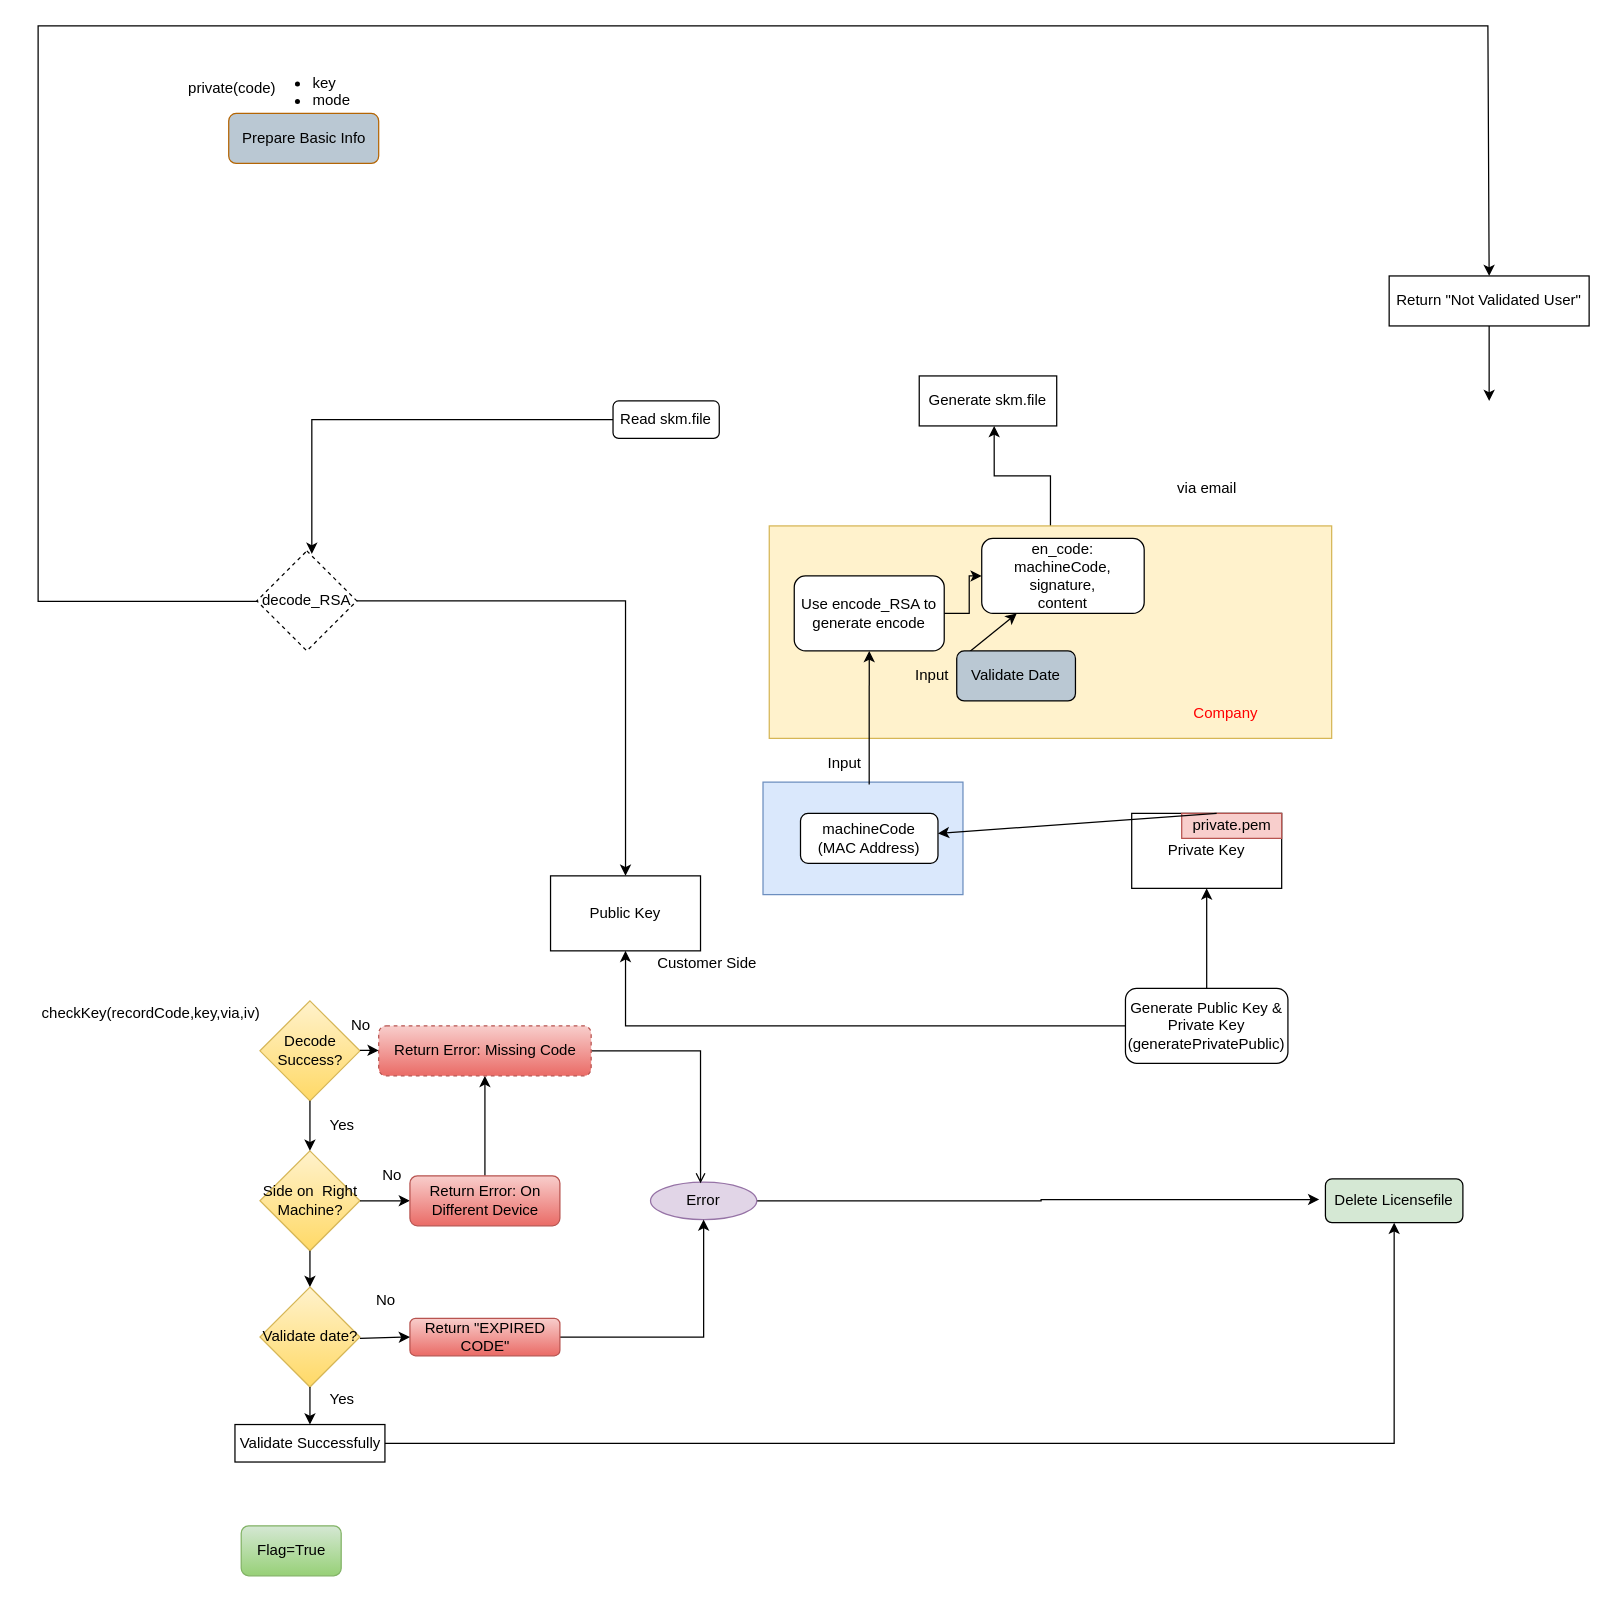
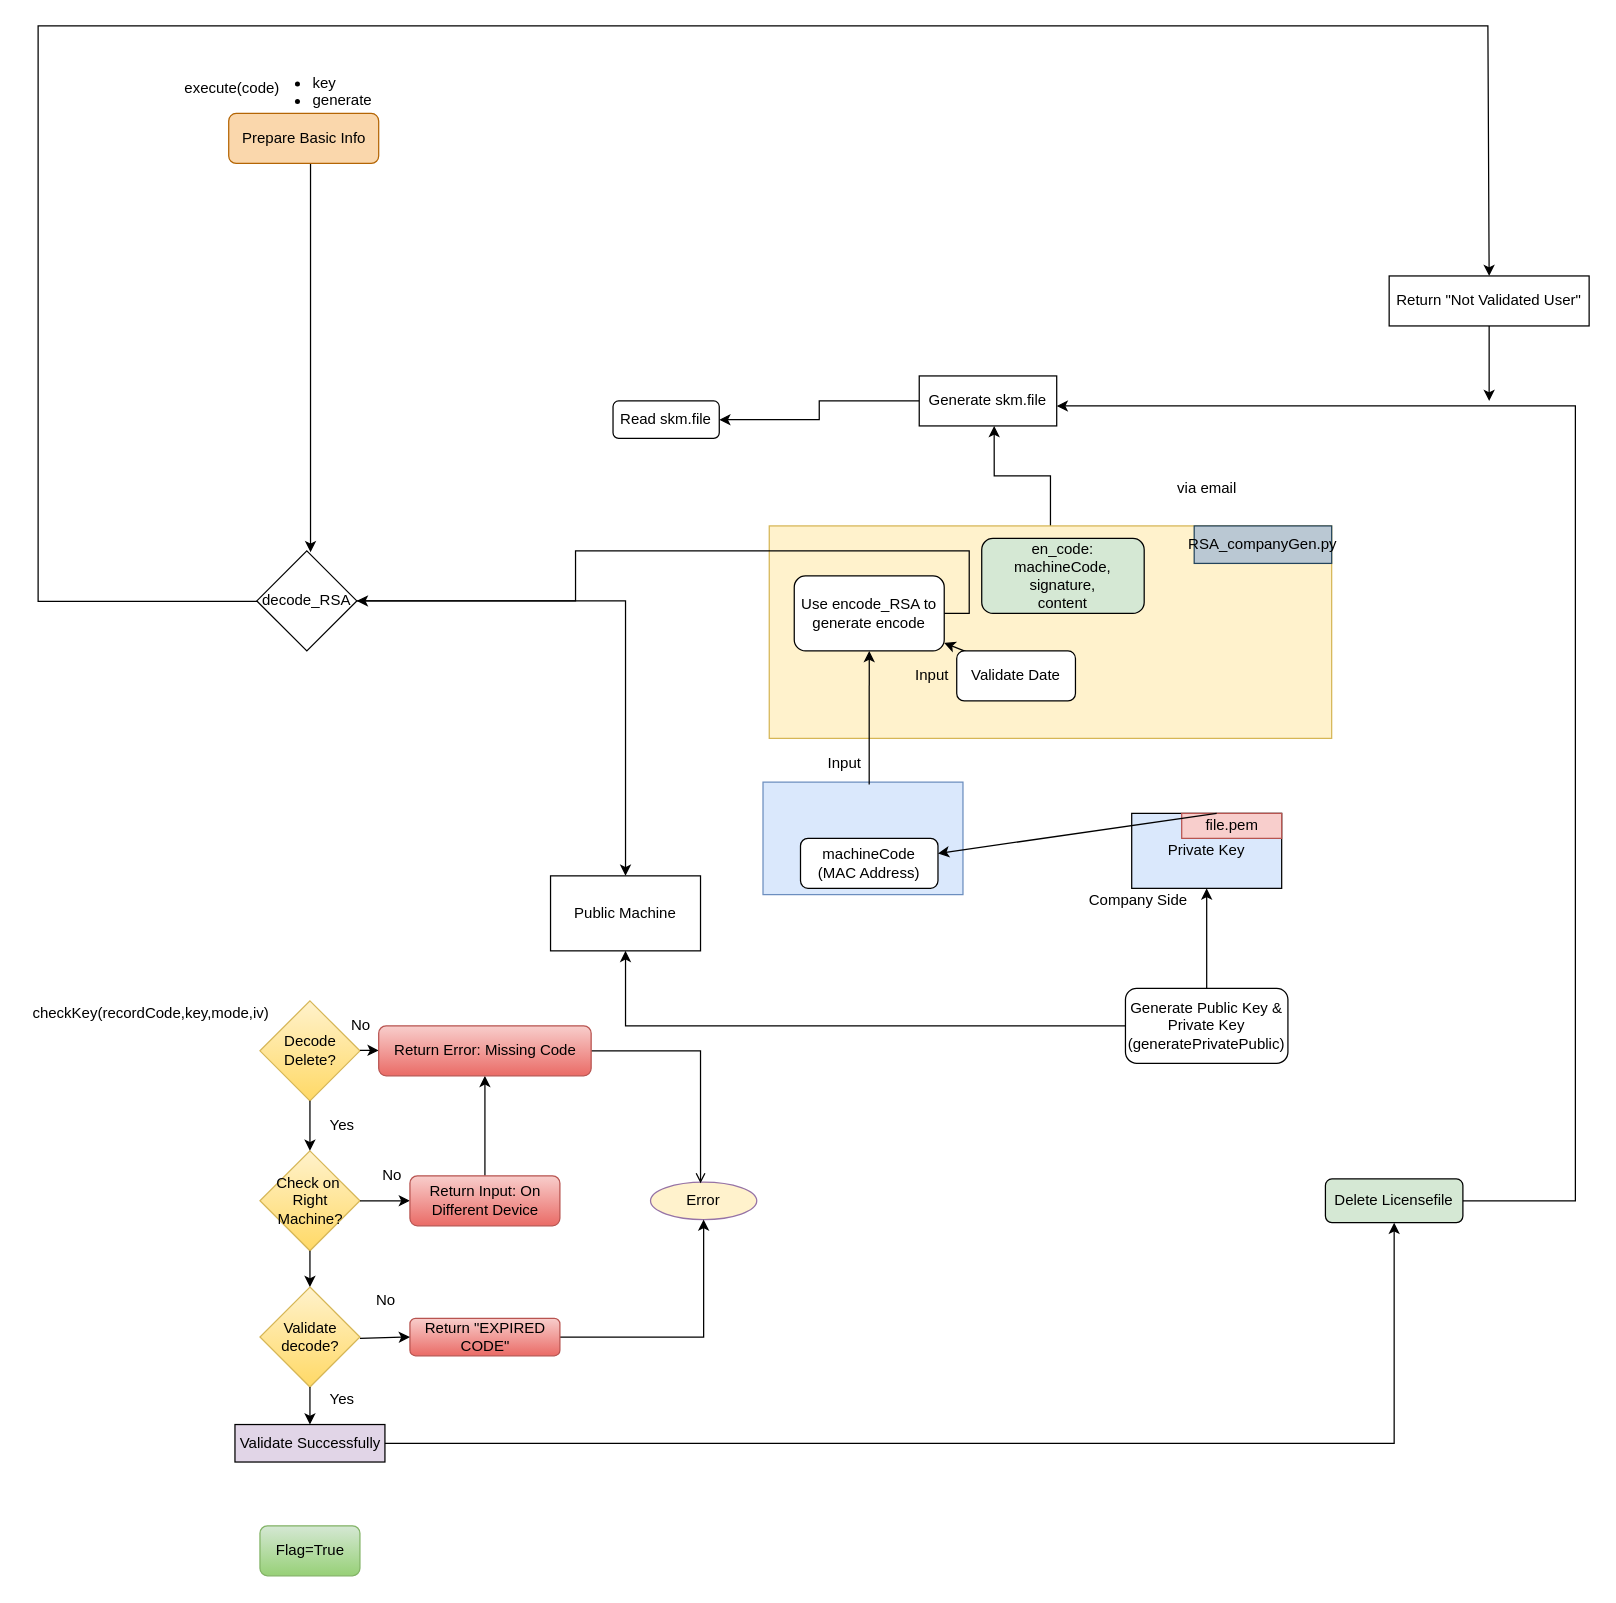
(280, 82) -> (297, 82)
(233, 88) -> (233, 88)
(304, 138) -> (304, 138)
none -> (311, 289)
none -> (819, 406)
(463, 419) -> none
none -> (1263, 544)
(1063, 576) -> (1063, 576)
(969, 577) -> (765, 551)
(307, 601) -> (307, 601)
none -> (1576, 605)
(991, 635) -> (958, 648)
(1016, 676) -> (1016, 676)
(1226, 713) -> none
(1233, 826) -> (1233, 826)
(869, 838) -> (869, 863)
(1207, 851) -> (1207, 851)
none -> (1138, 901)
(626, 913) -> (626, 913)
(707, 963) -> none
(151, 1013) -> (151, 1013)
(311, 1051) -> (311, 1051)
(485, 1051) -> (485, 1051)
(311, 1201) -> (311, 1201)
(486, 1201) -> (486, 1201)
(704, 1201) -> (704, 1201)
(1034, 1201) -> none
(311, 1337) -> (311, 1337)
(310, 1443) -> (310, 1443)
(291, 1551) -> (310, 1551)
